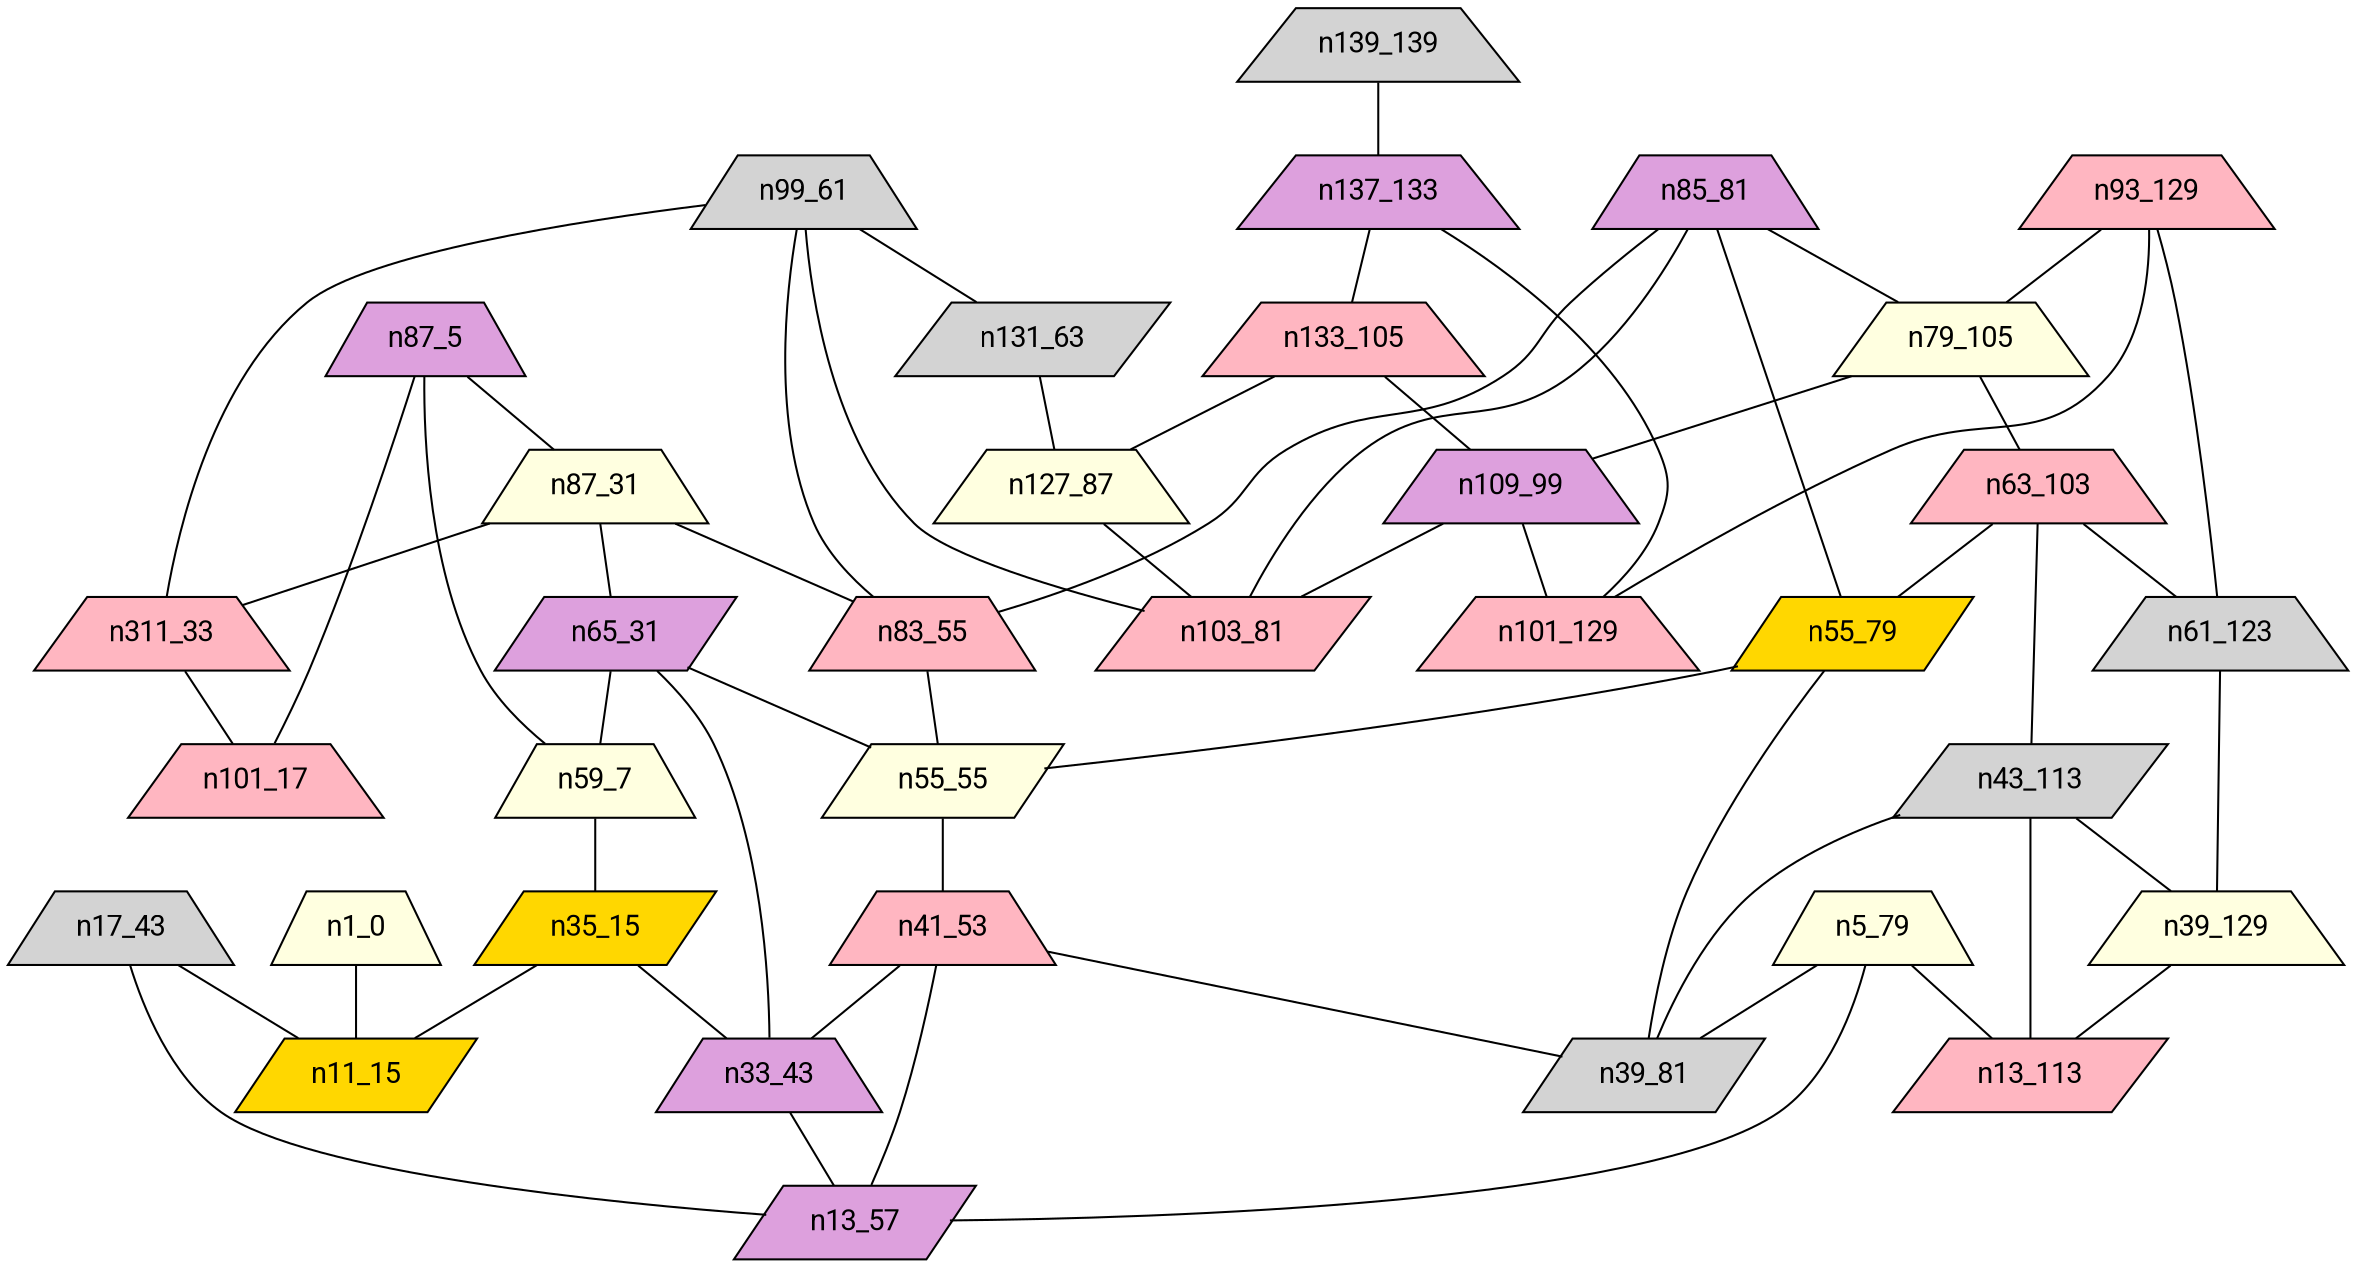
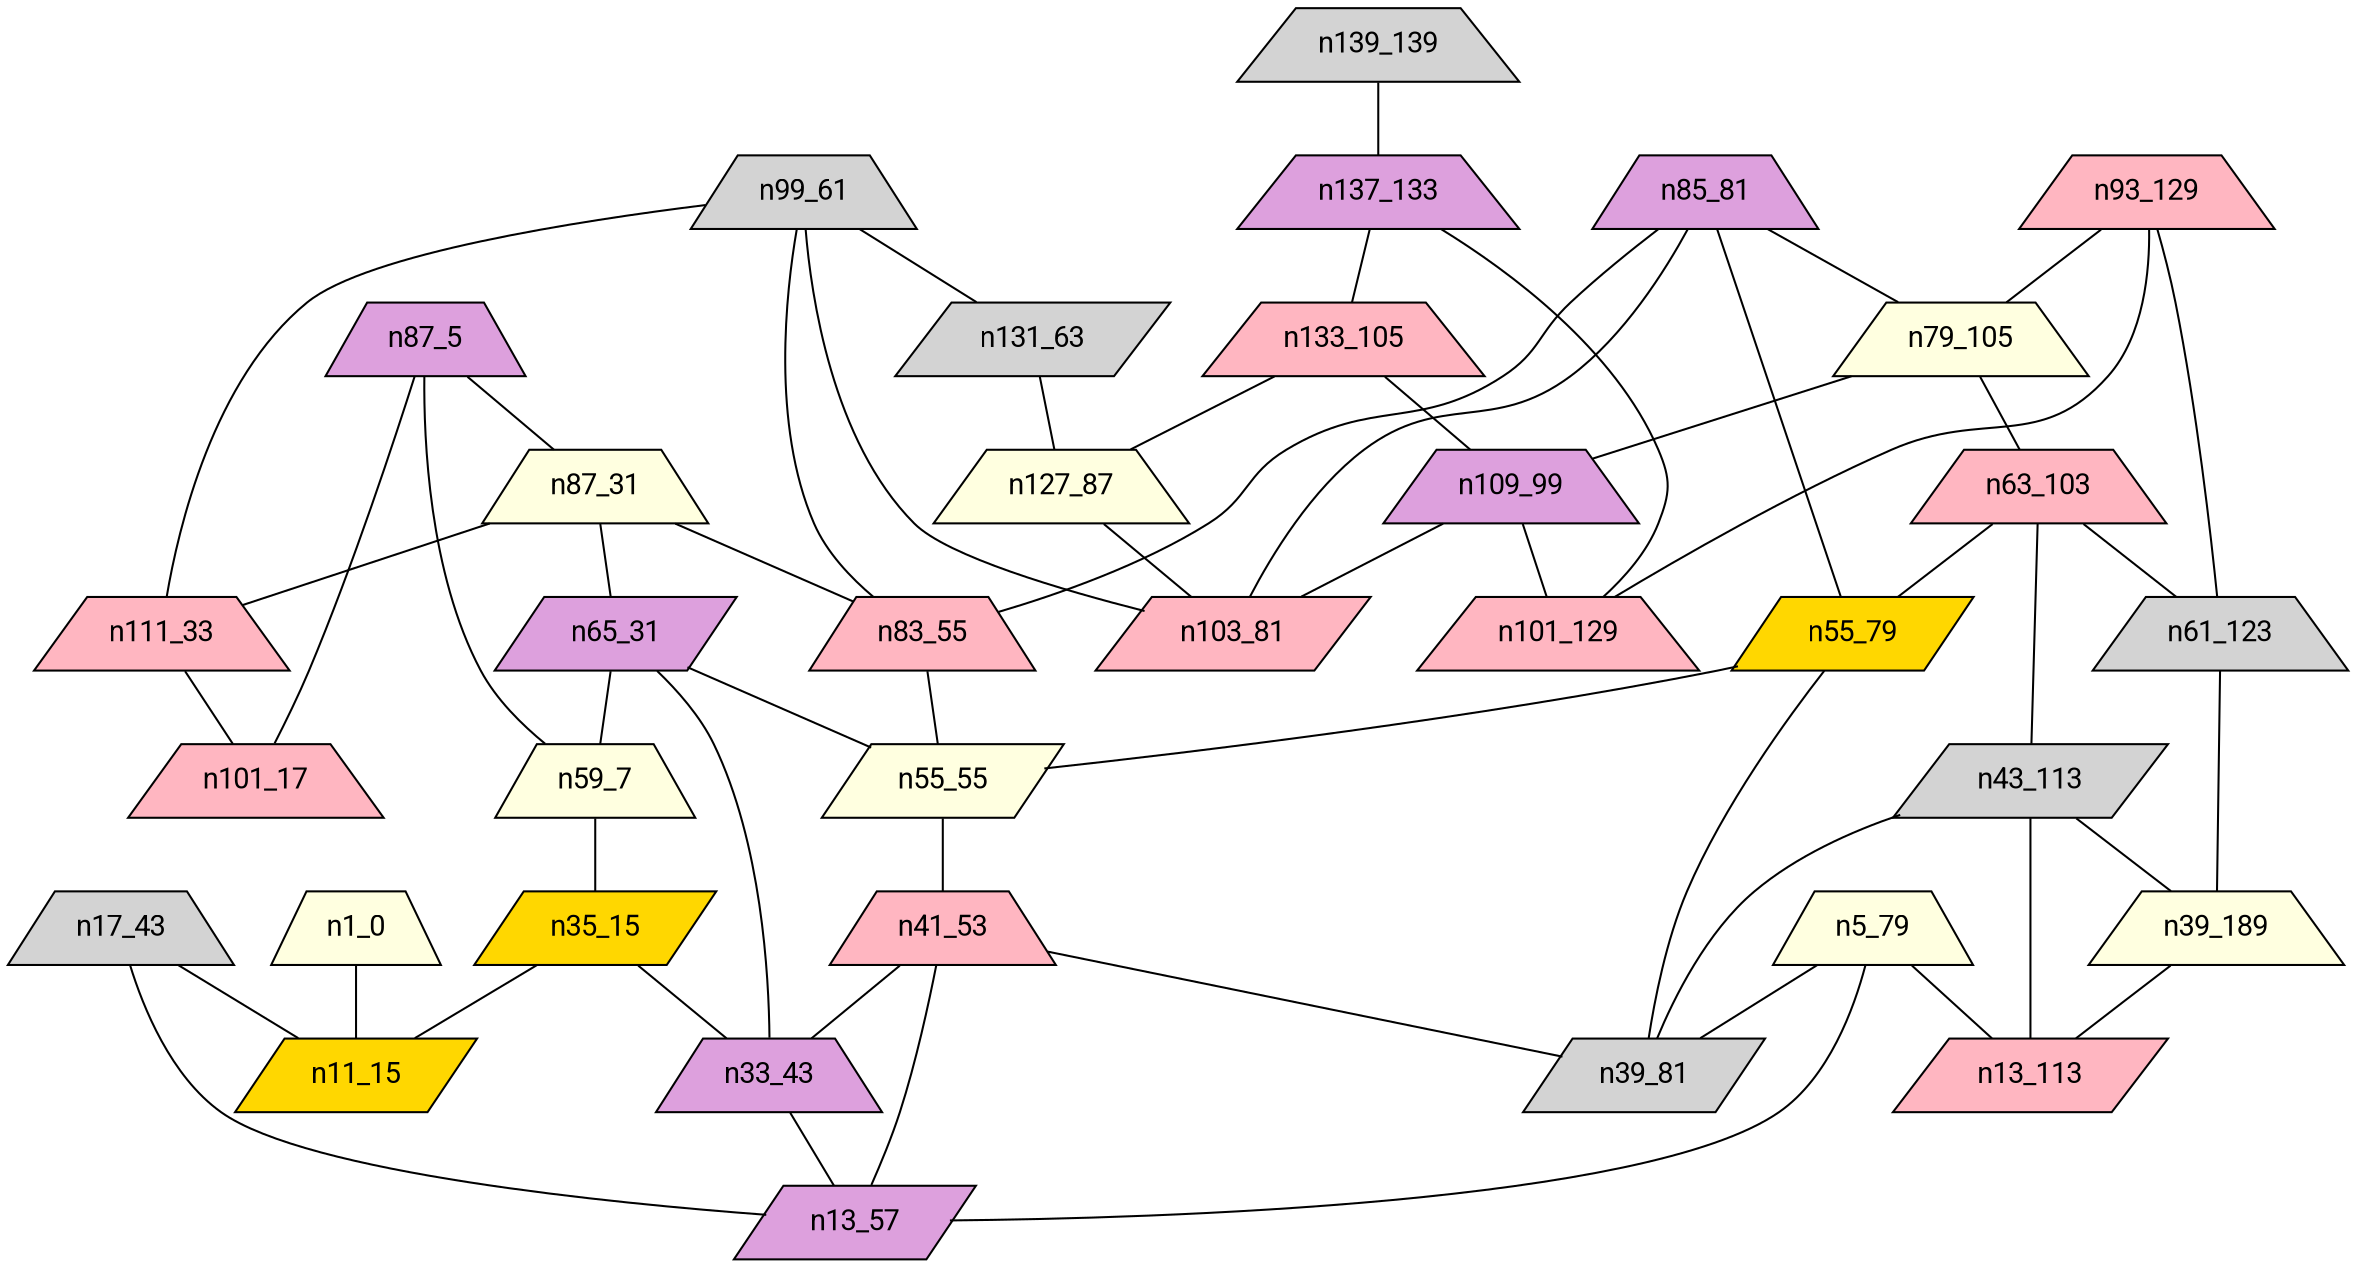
(162, 634) -> (162, 634)
(2216, 928) -> (2216, 928)
